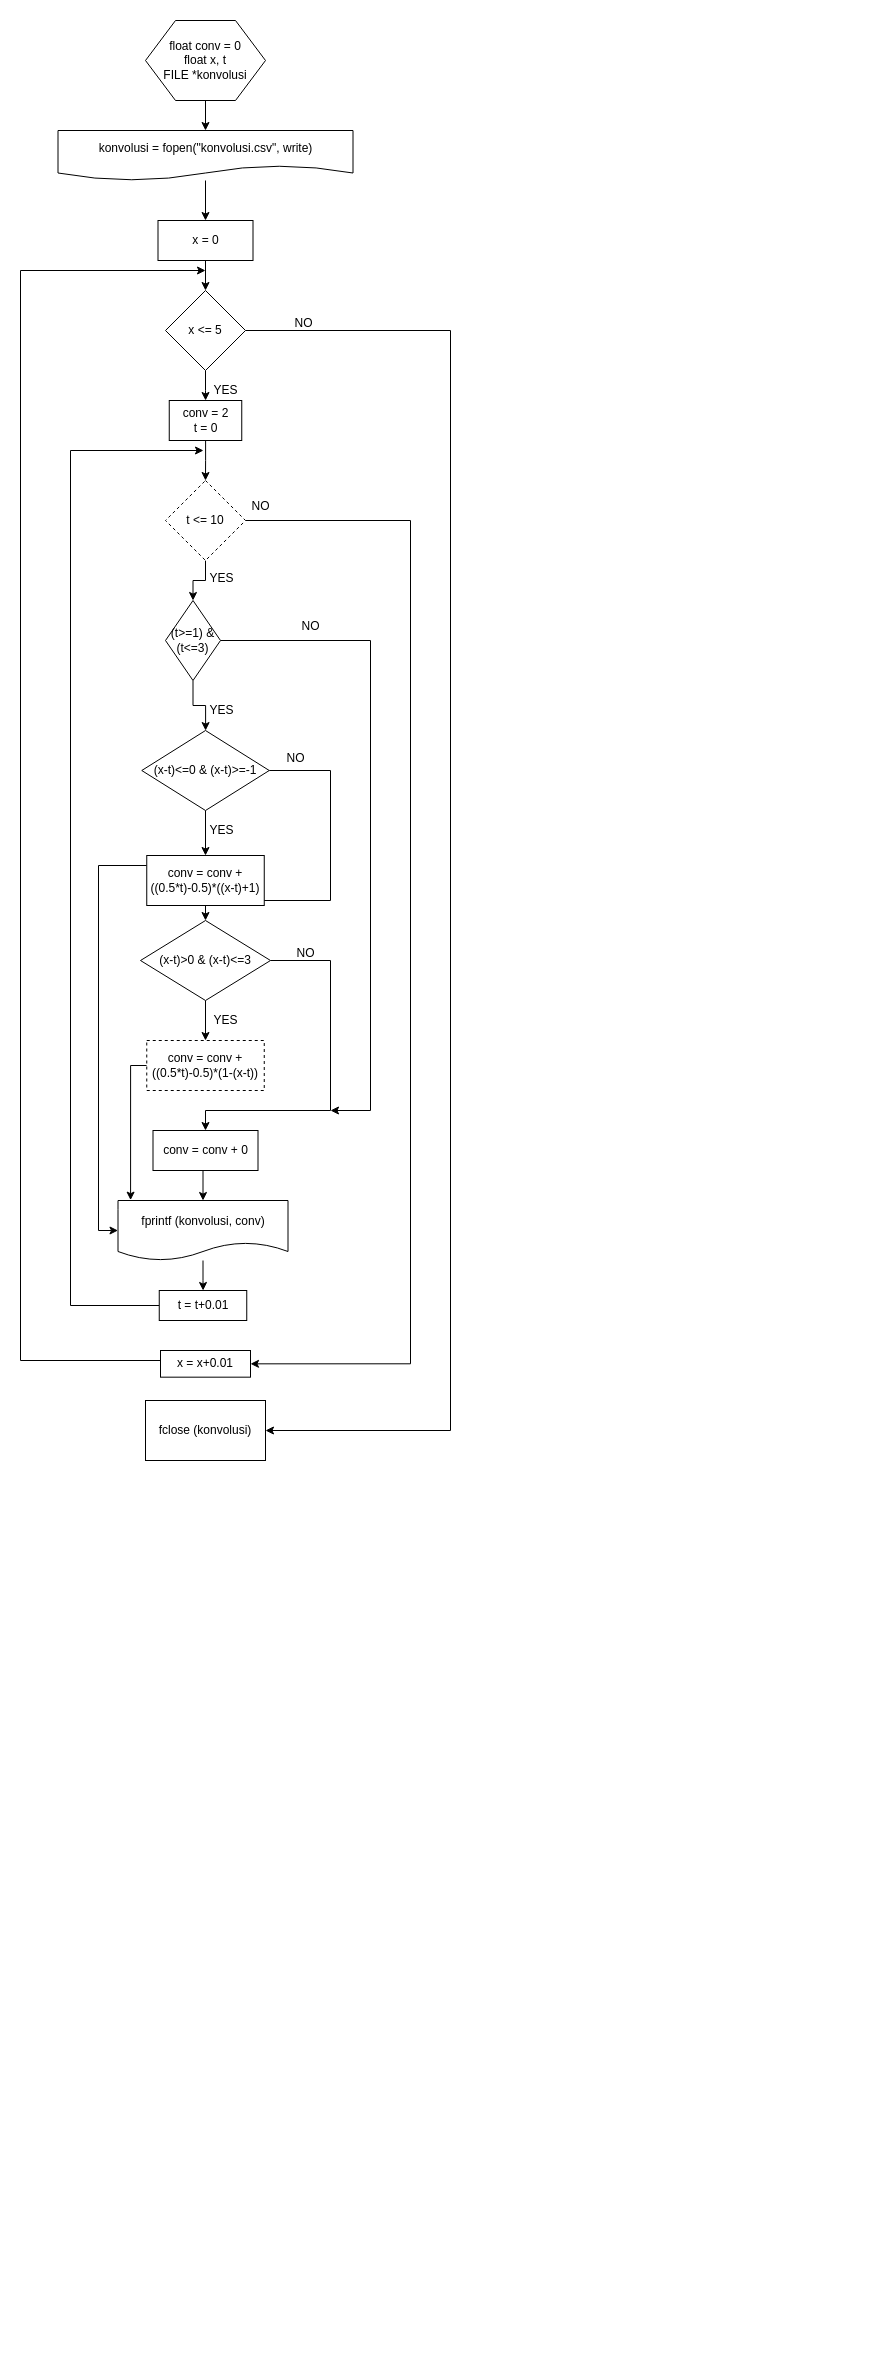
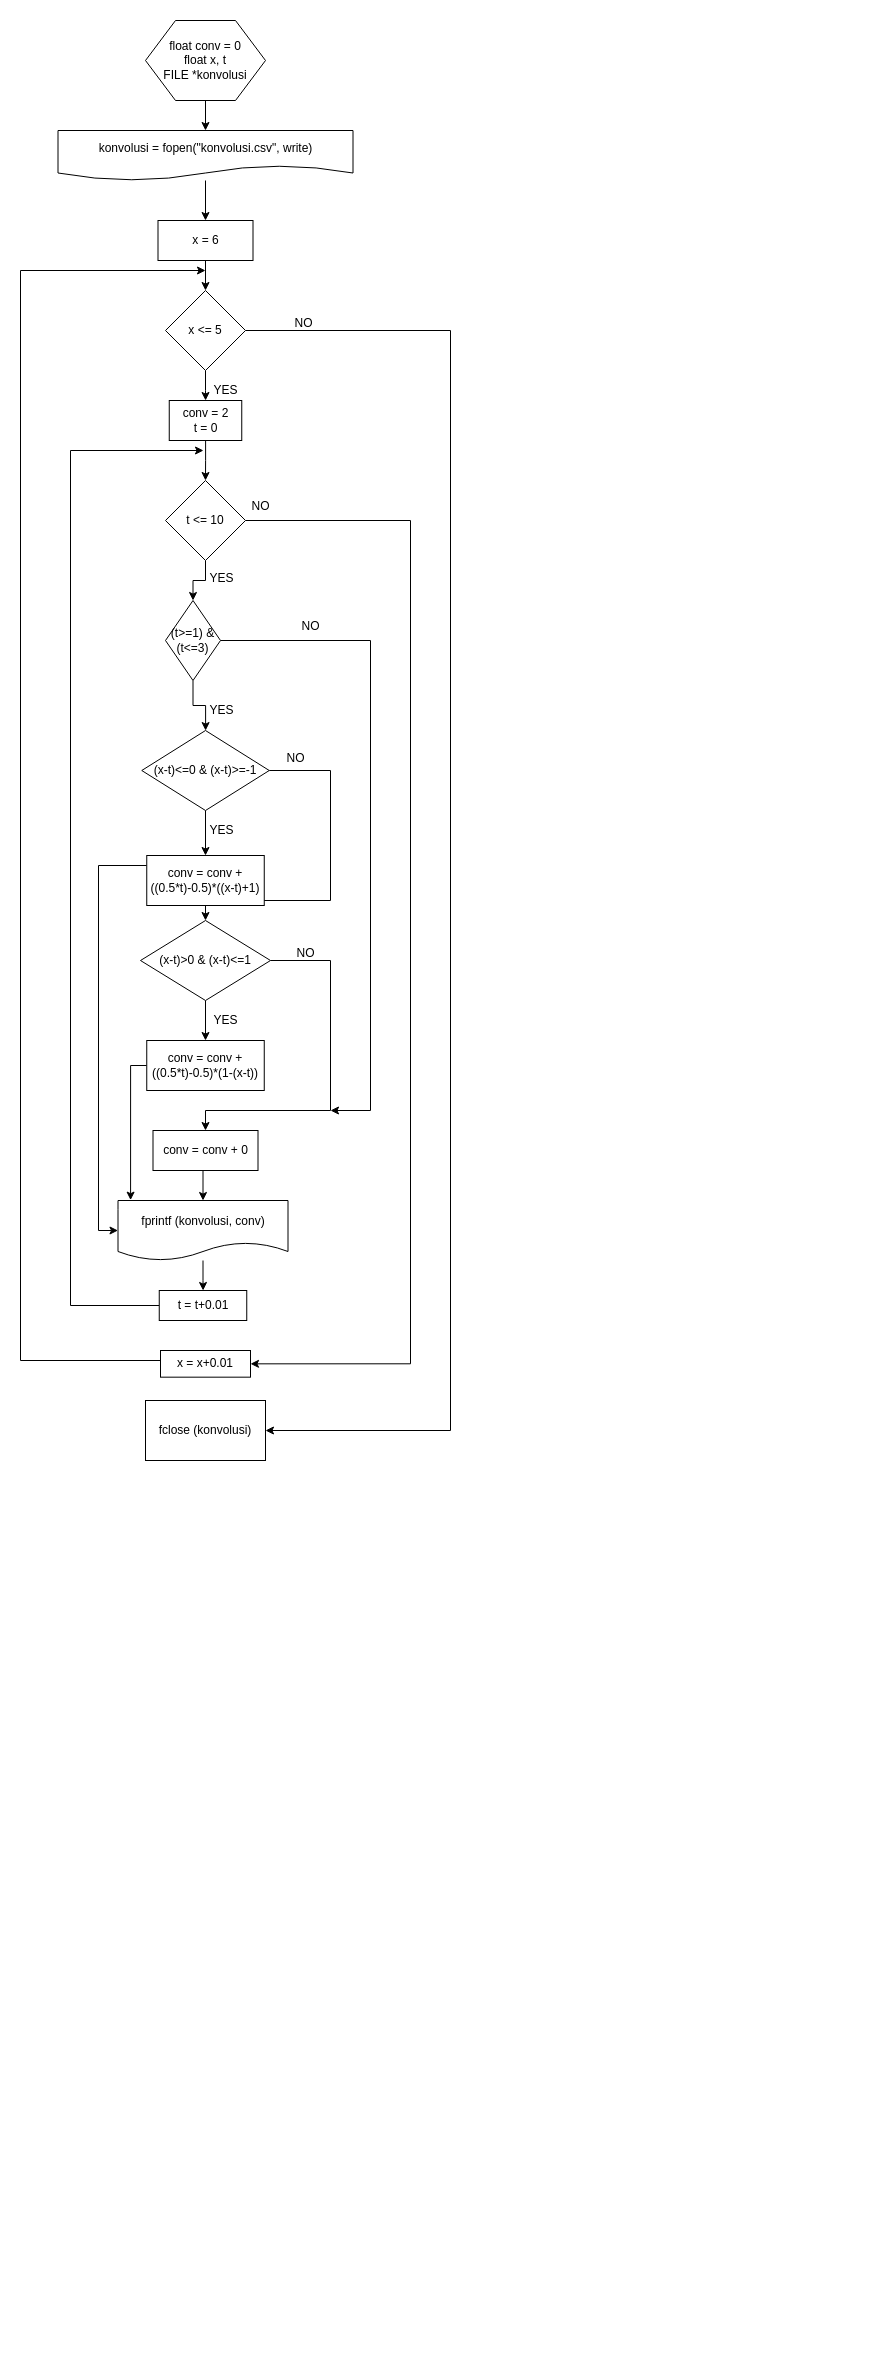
(206, 241) -> (206, 241)
(206, 521) -> (206, 521)
(206, 961) -> (206, 961)
(206, 1066) -> (206, 1066)
